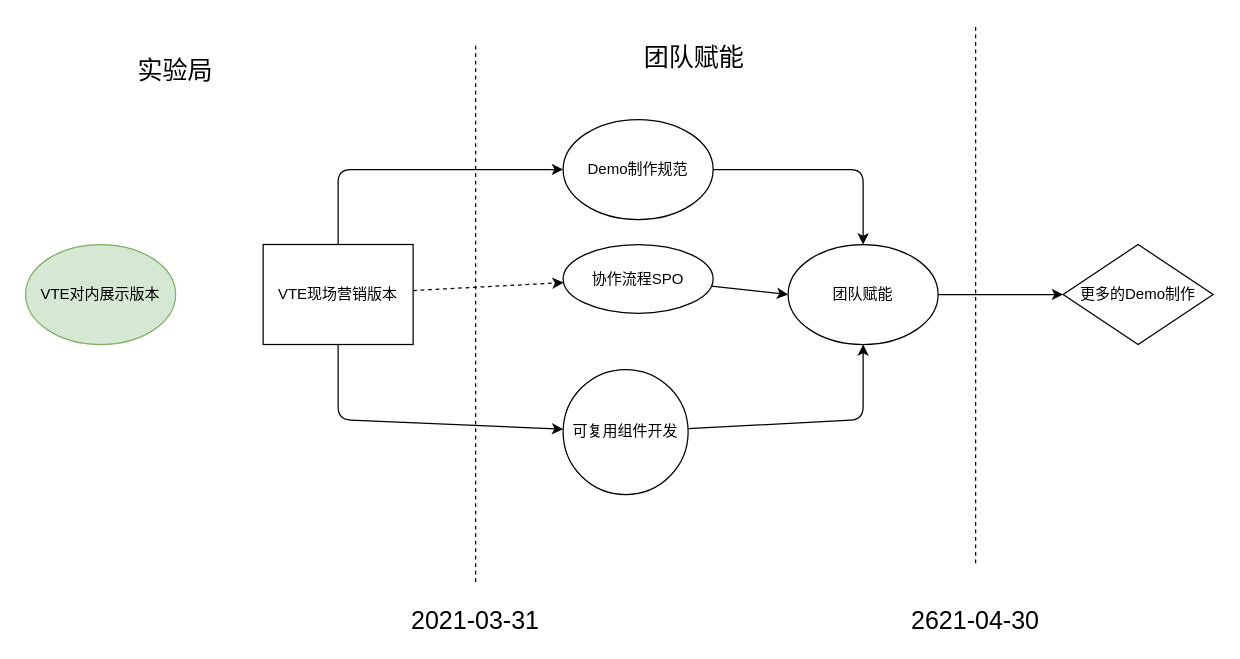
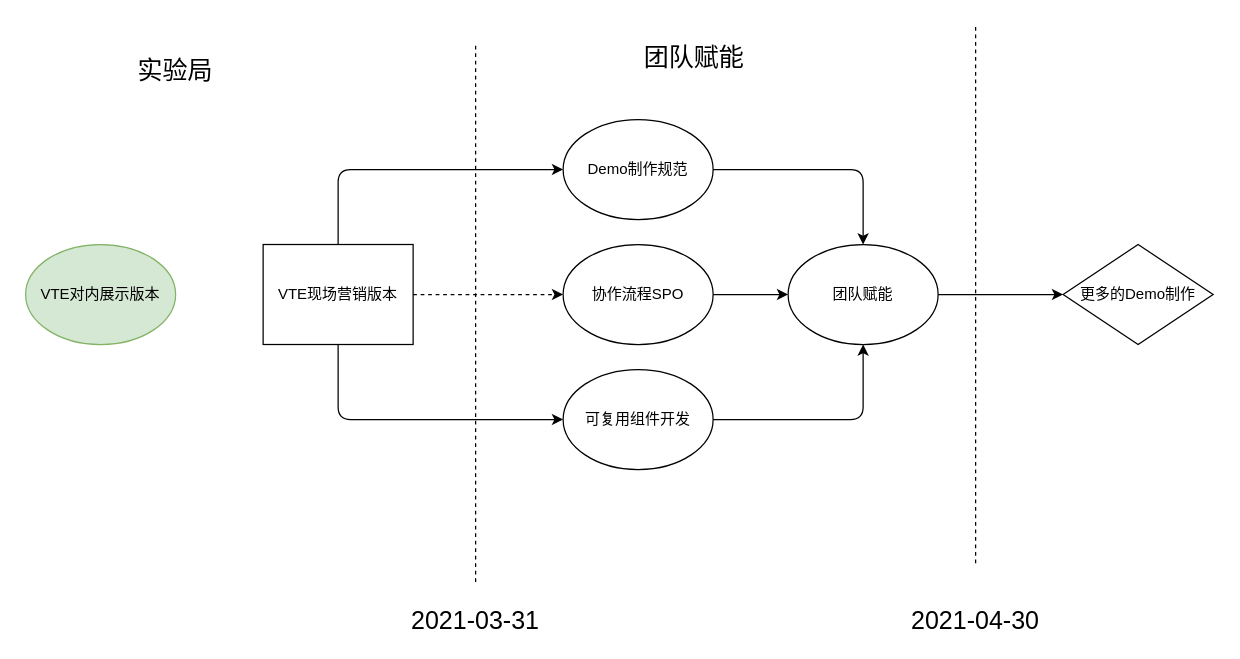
(638, 279) -> (638, 294)
(626, 432) -> (638, 419)
(976, 619) -> (976, 619)
